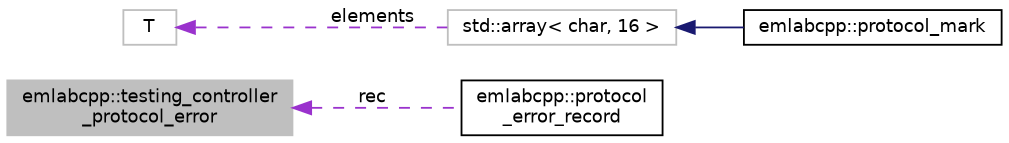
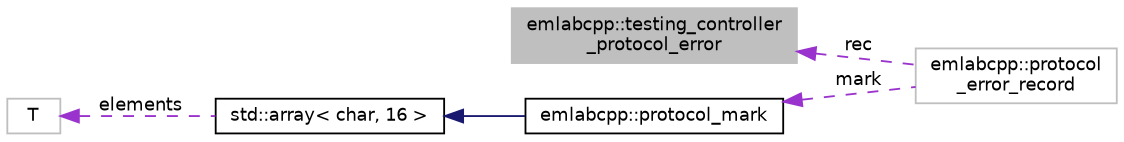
(562, 27) -> (330, 116)
none -> (859, 93)
(562, 108) -> (1016, 76)
